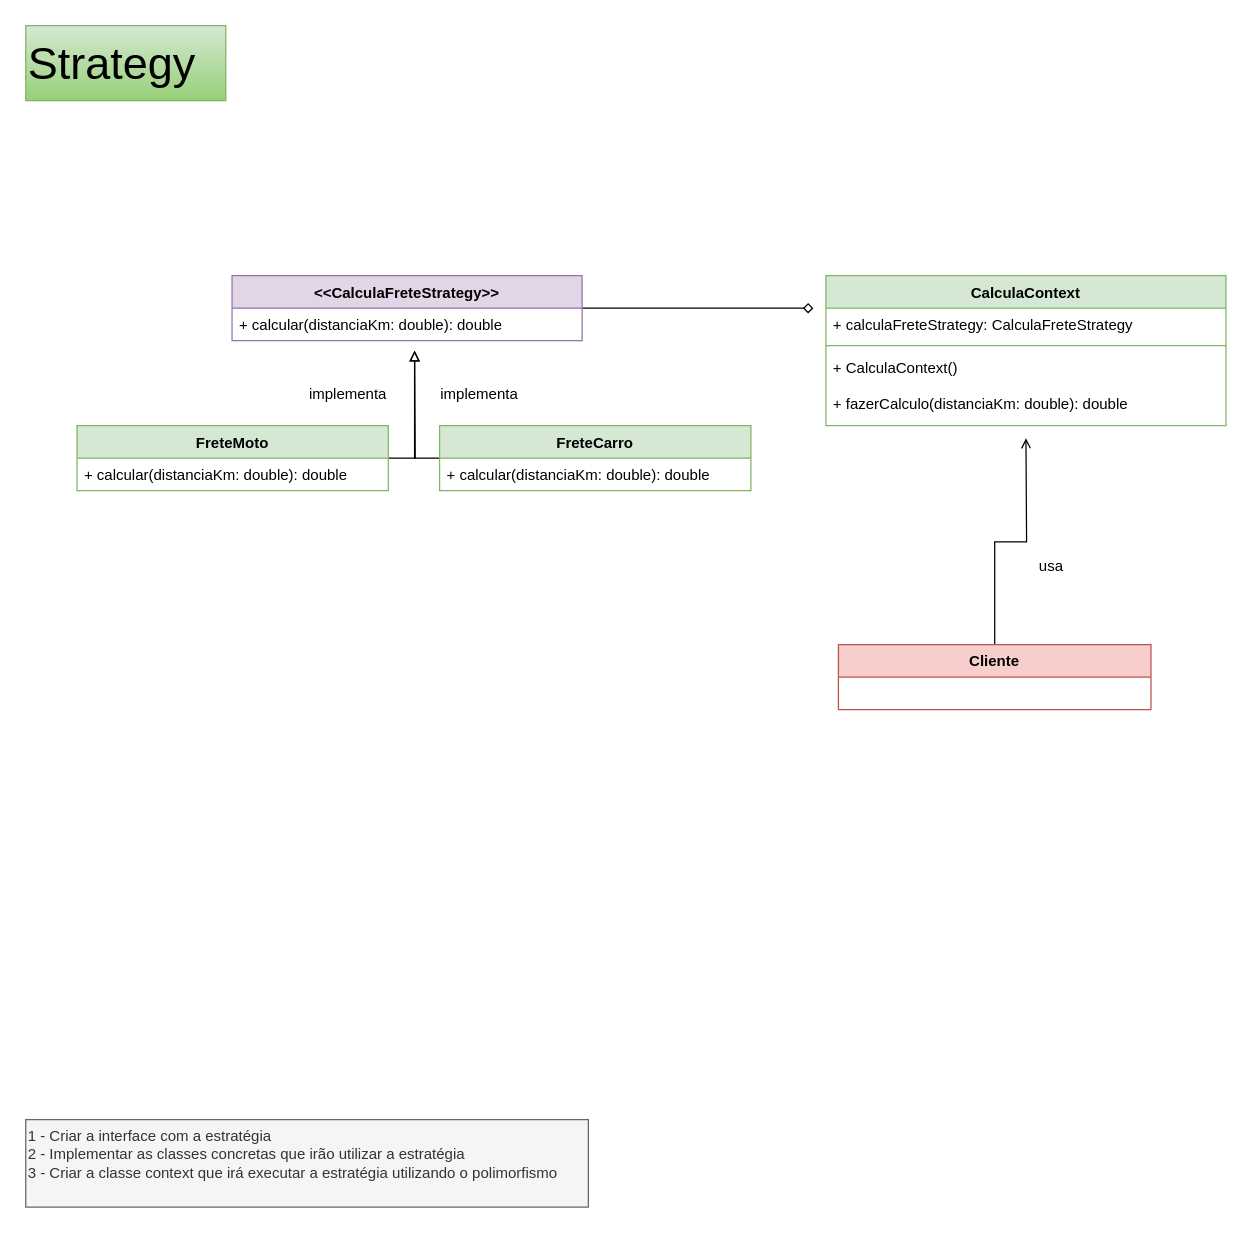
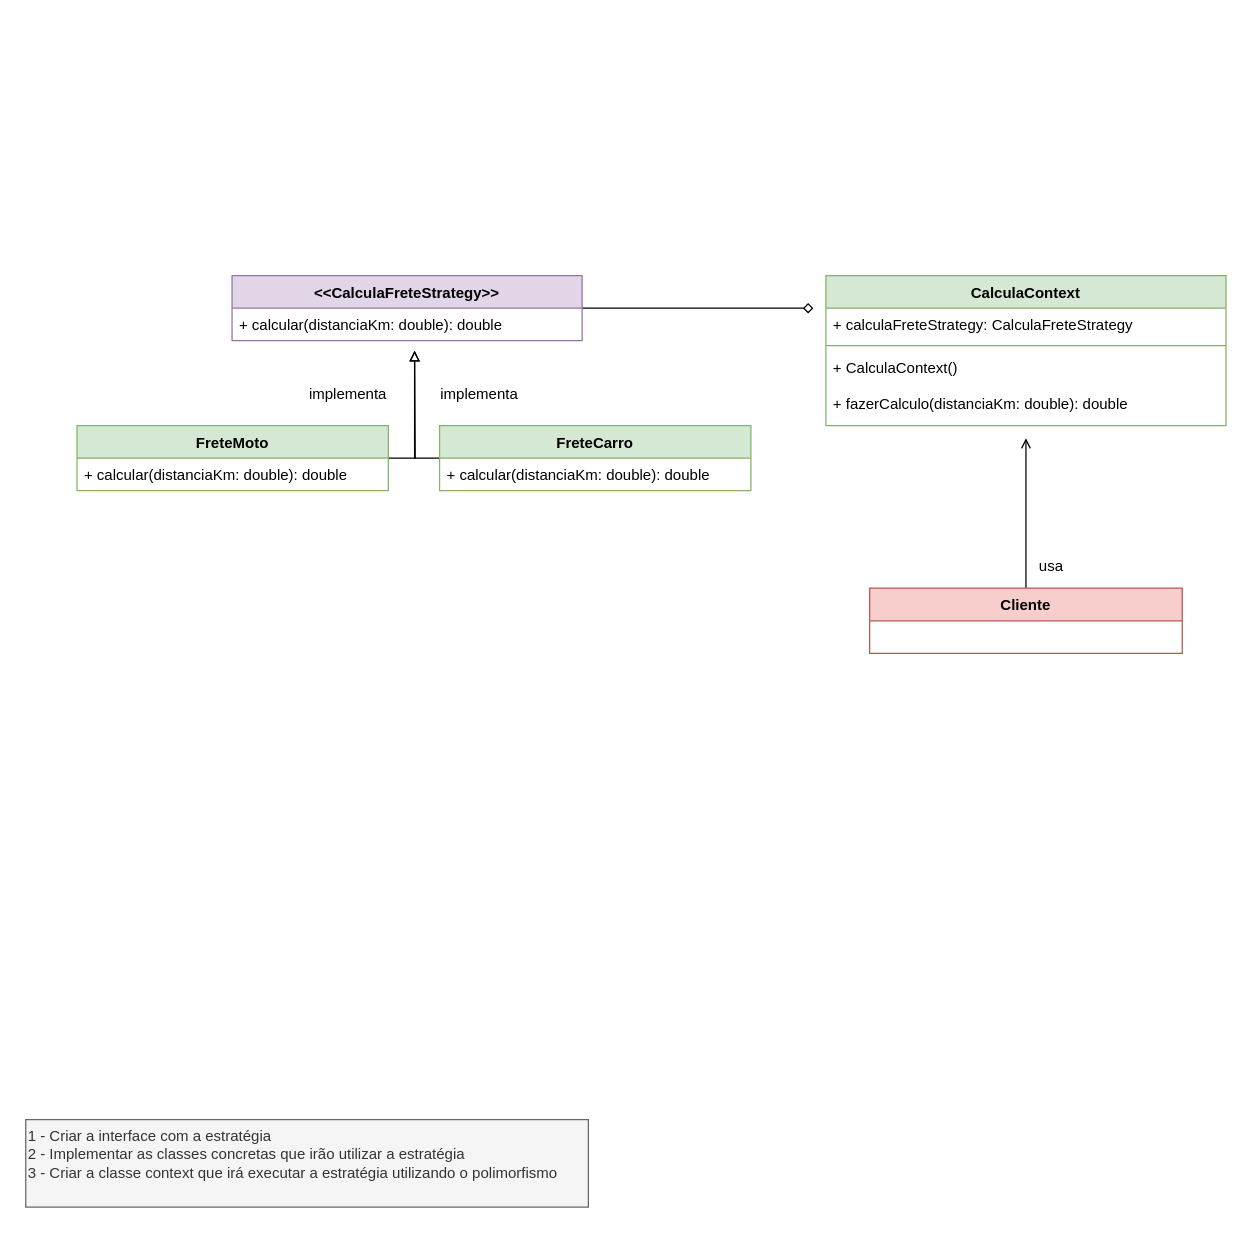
(126, 63) -> none
(994, 677) -> (1026, 621)
